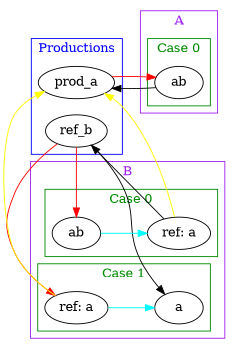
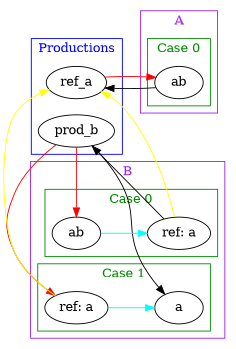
(76, 83) -> (76, 83)
(76, 131) -> (76, 131)
